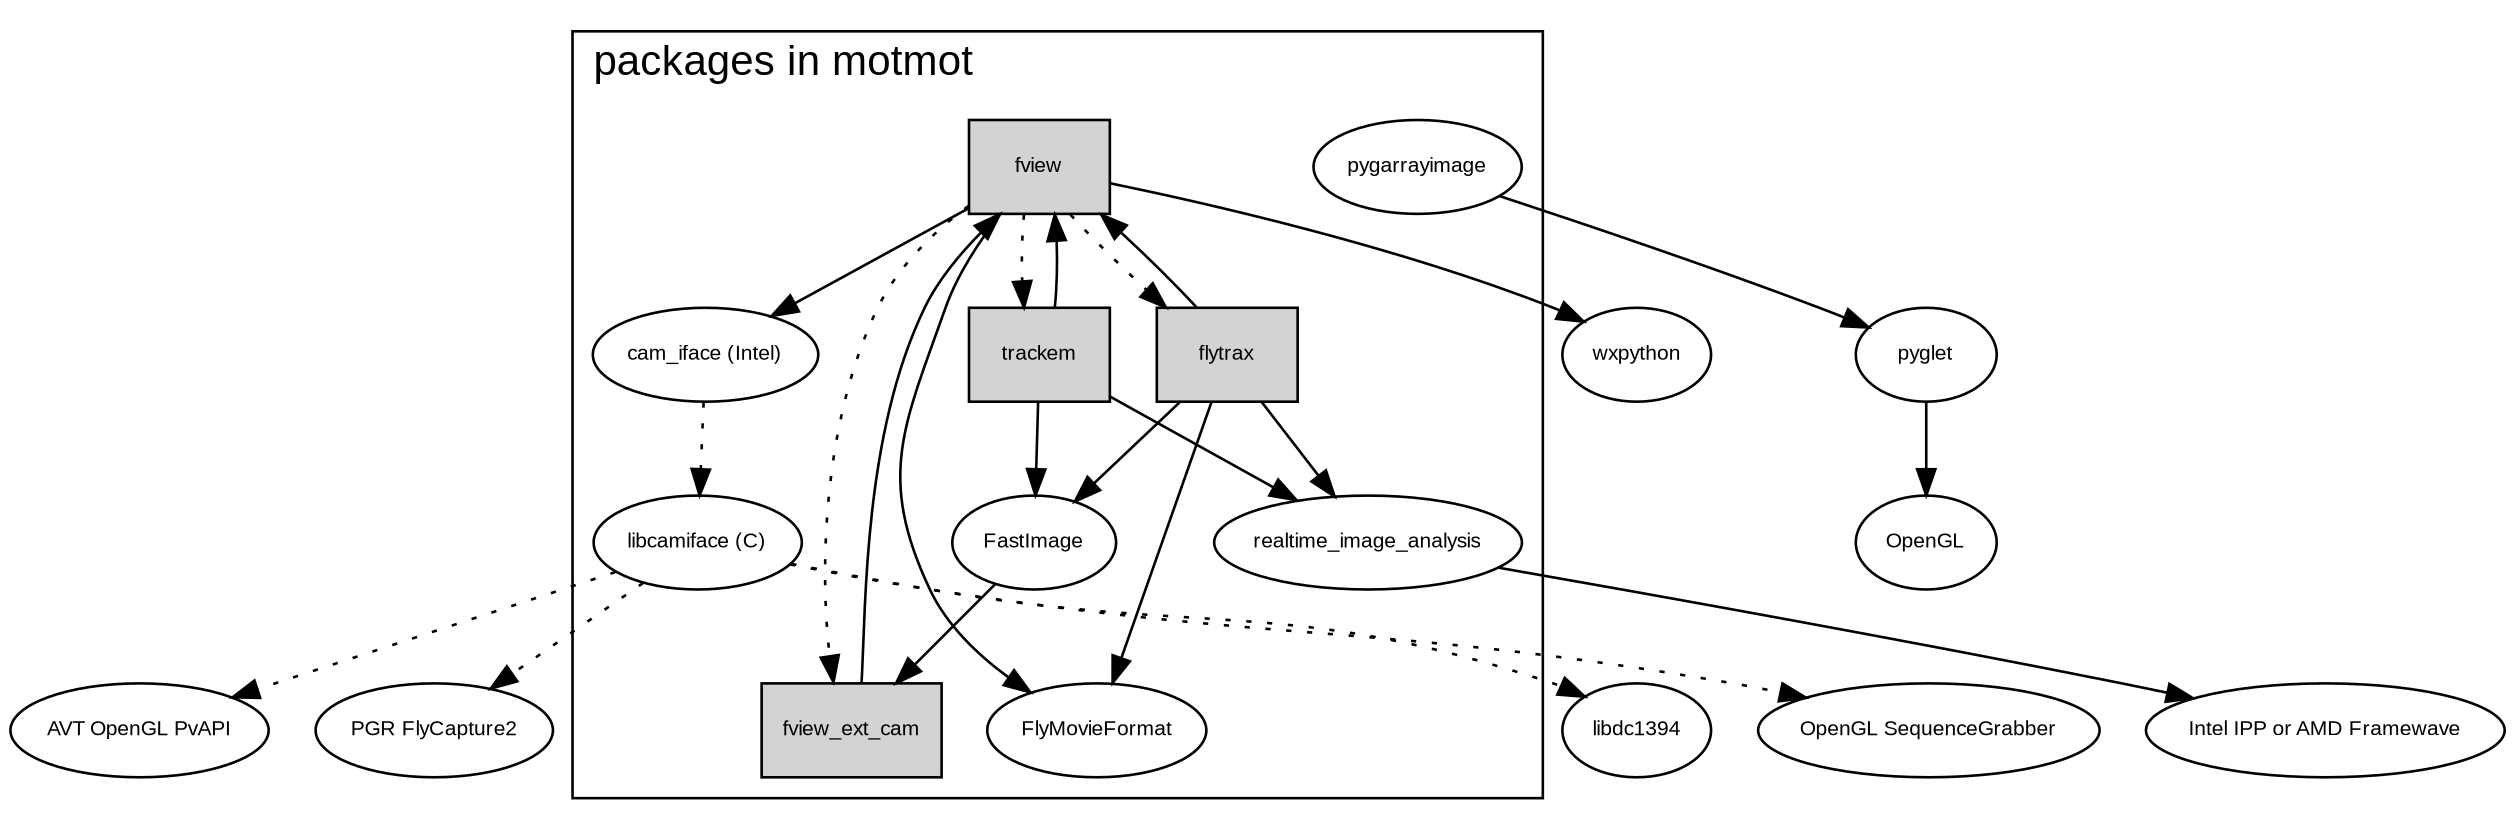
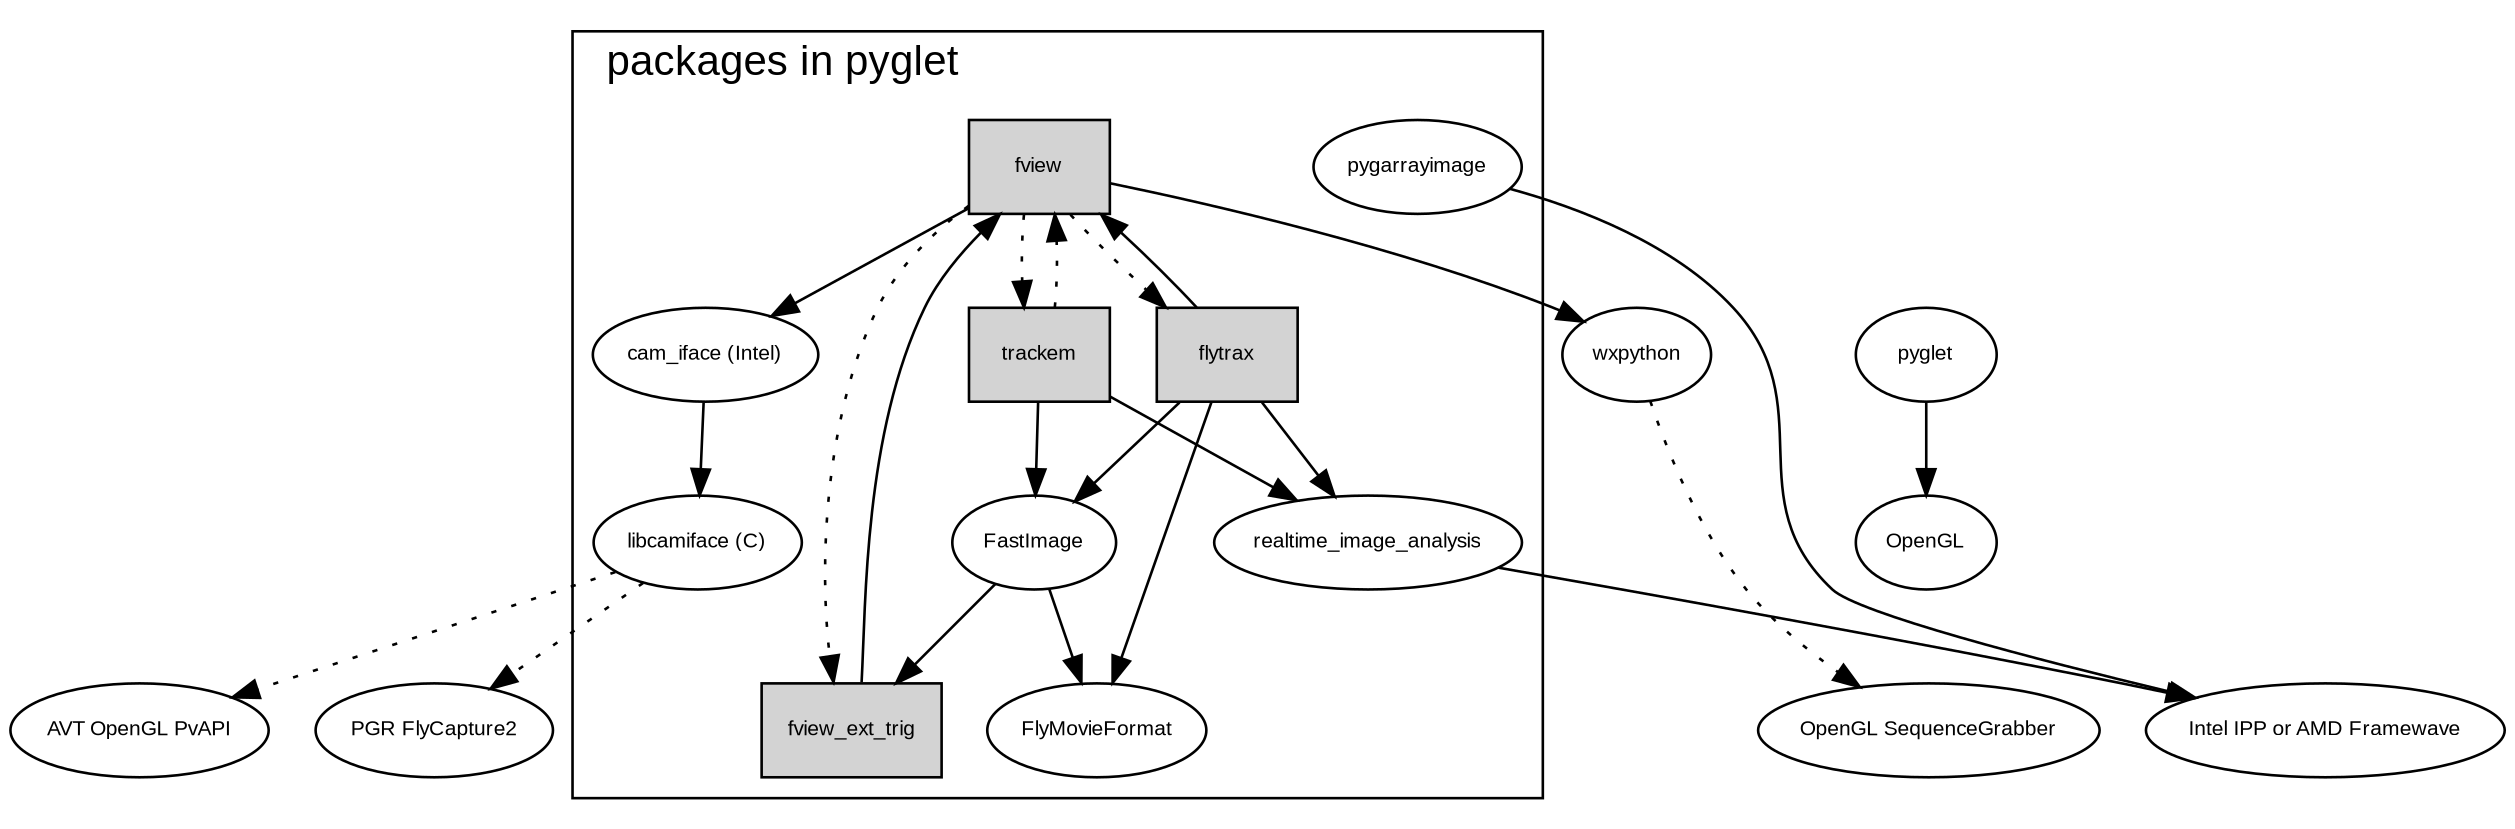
(784, 65) -> (784, 65)
(1673, 255) -> (1784, 498)
(1057, 274) -> (1057, 274)
(702, 436) -> (702, 436)
(902, 453) -> (1061, 624)
(1508, 651) -> (1721, 553)
(852, 730) -> (852, 730)
(1637, 730) -> none
